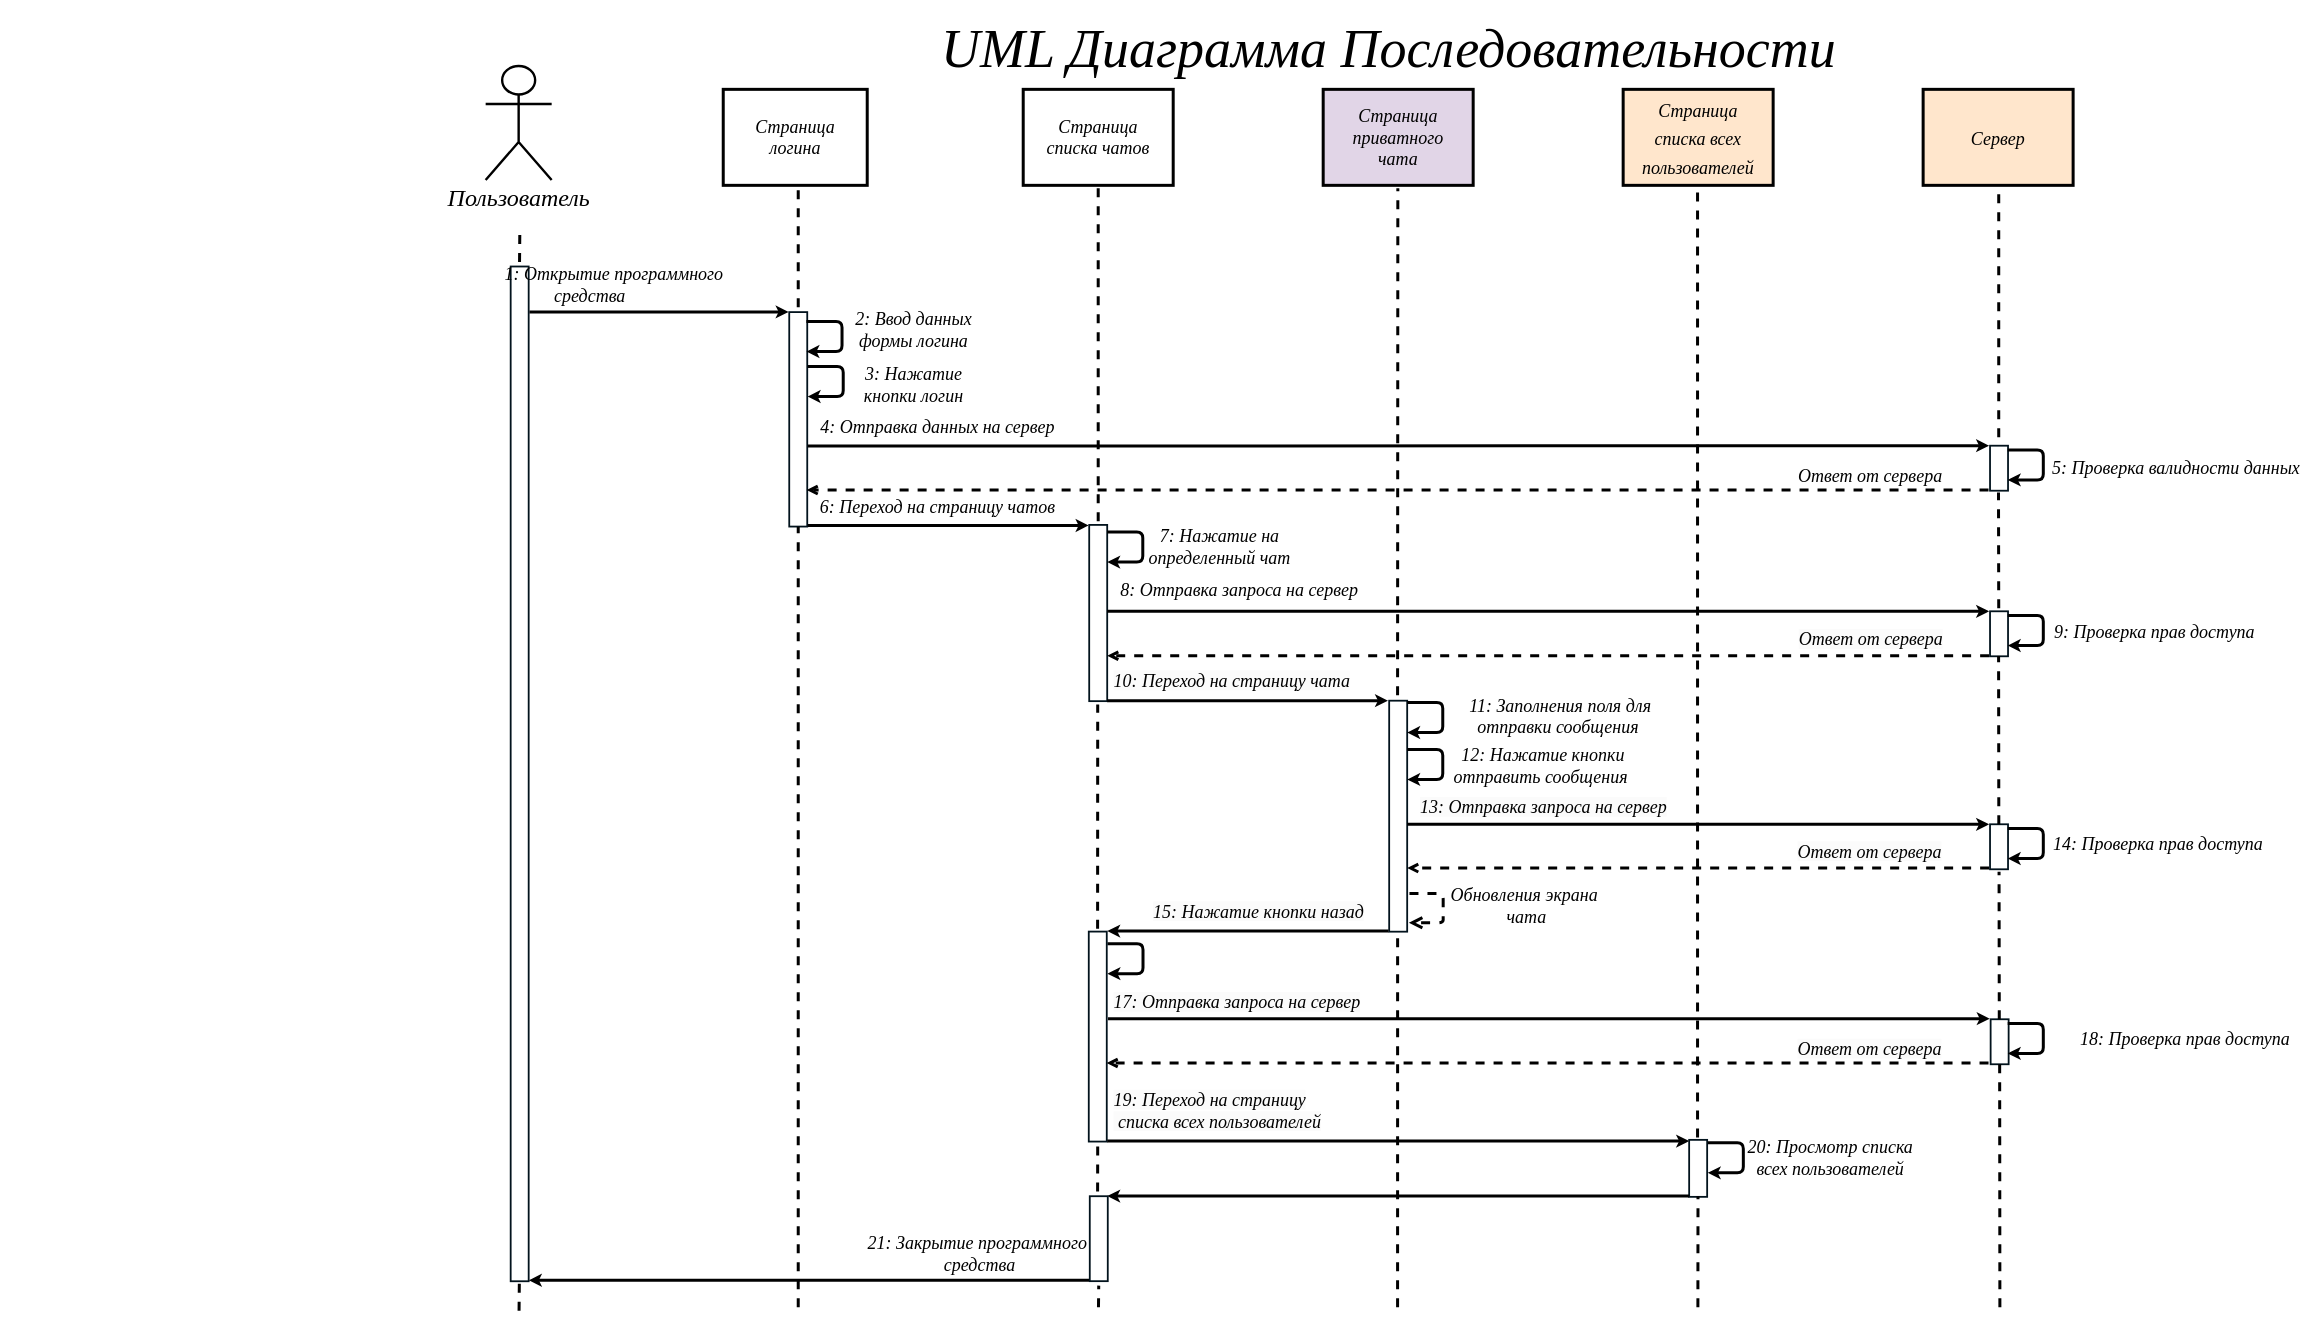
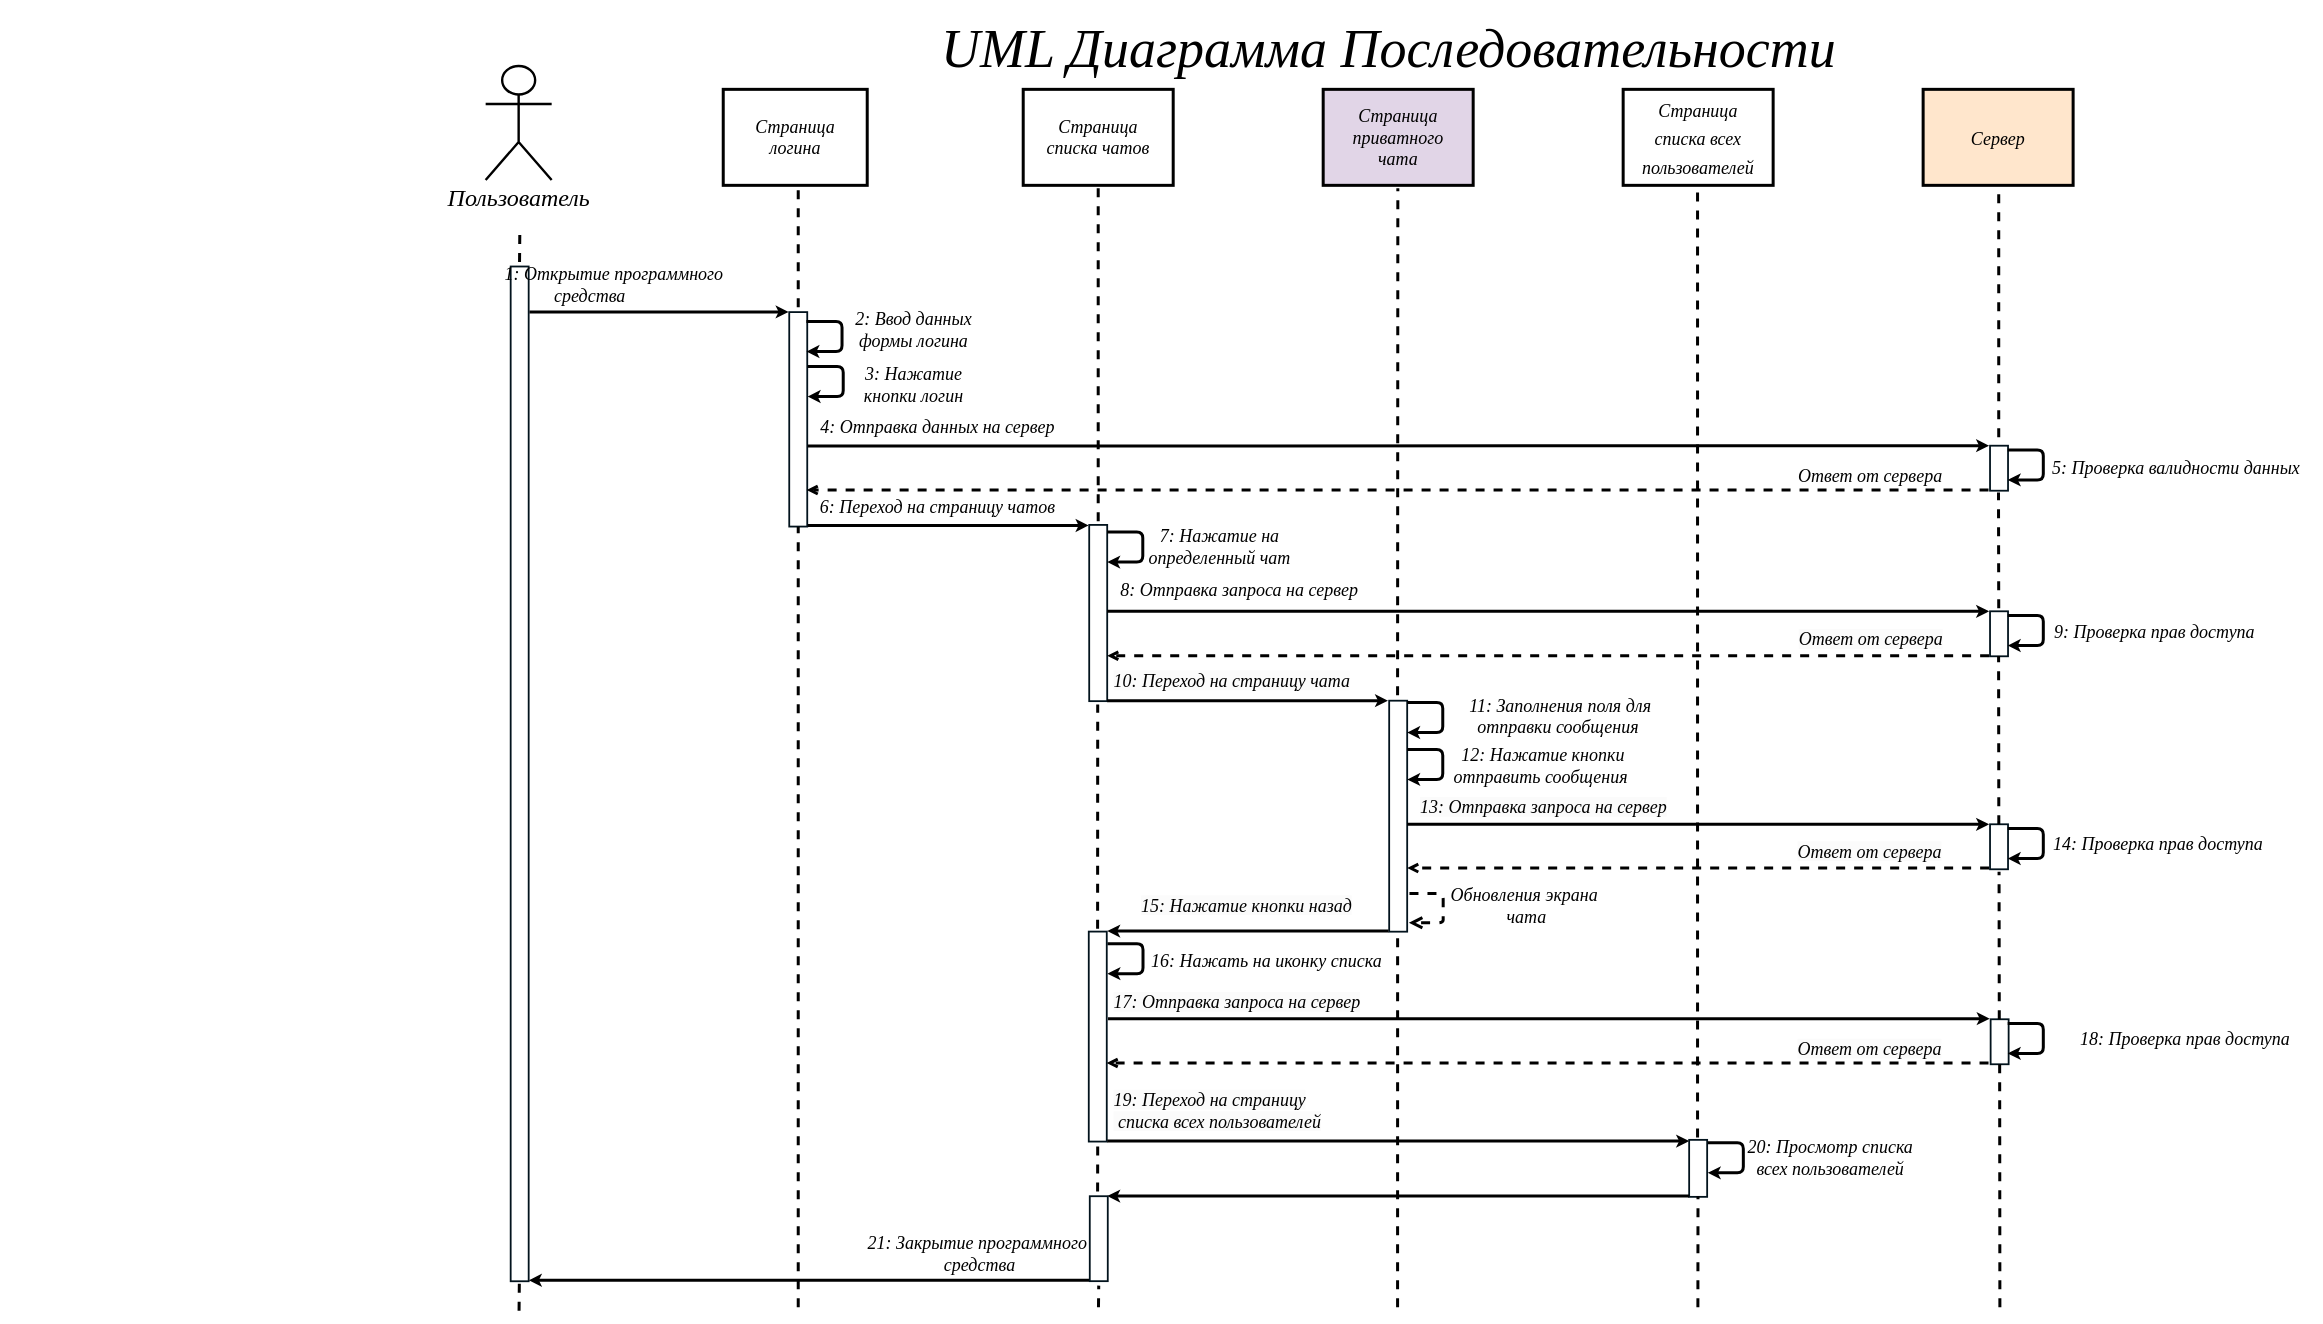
(1698, 137) -> (1698, 137)
(1260, 915) -> (1248, 909)
none -> (1269, 960)
